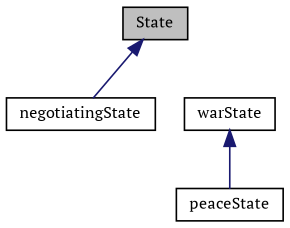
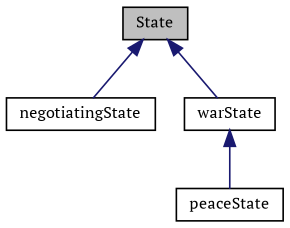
none -> (198, 75)
